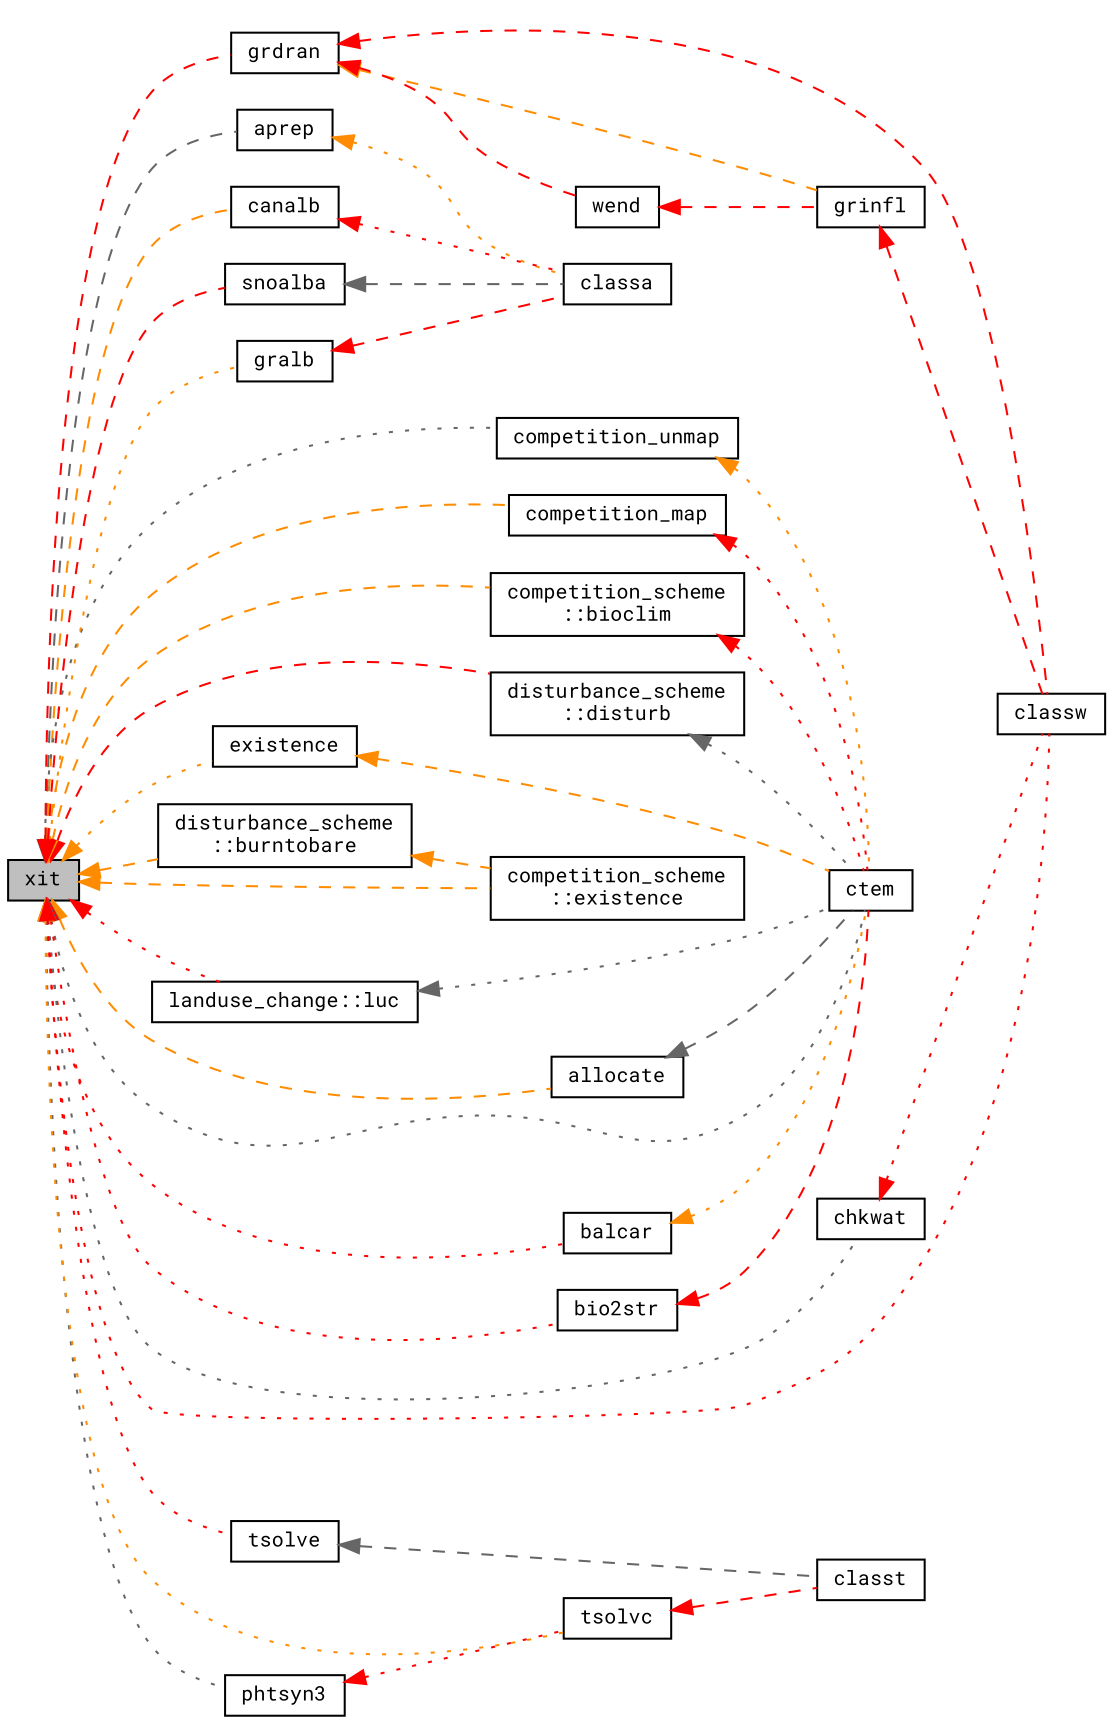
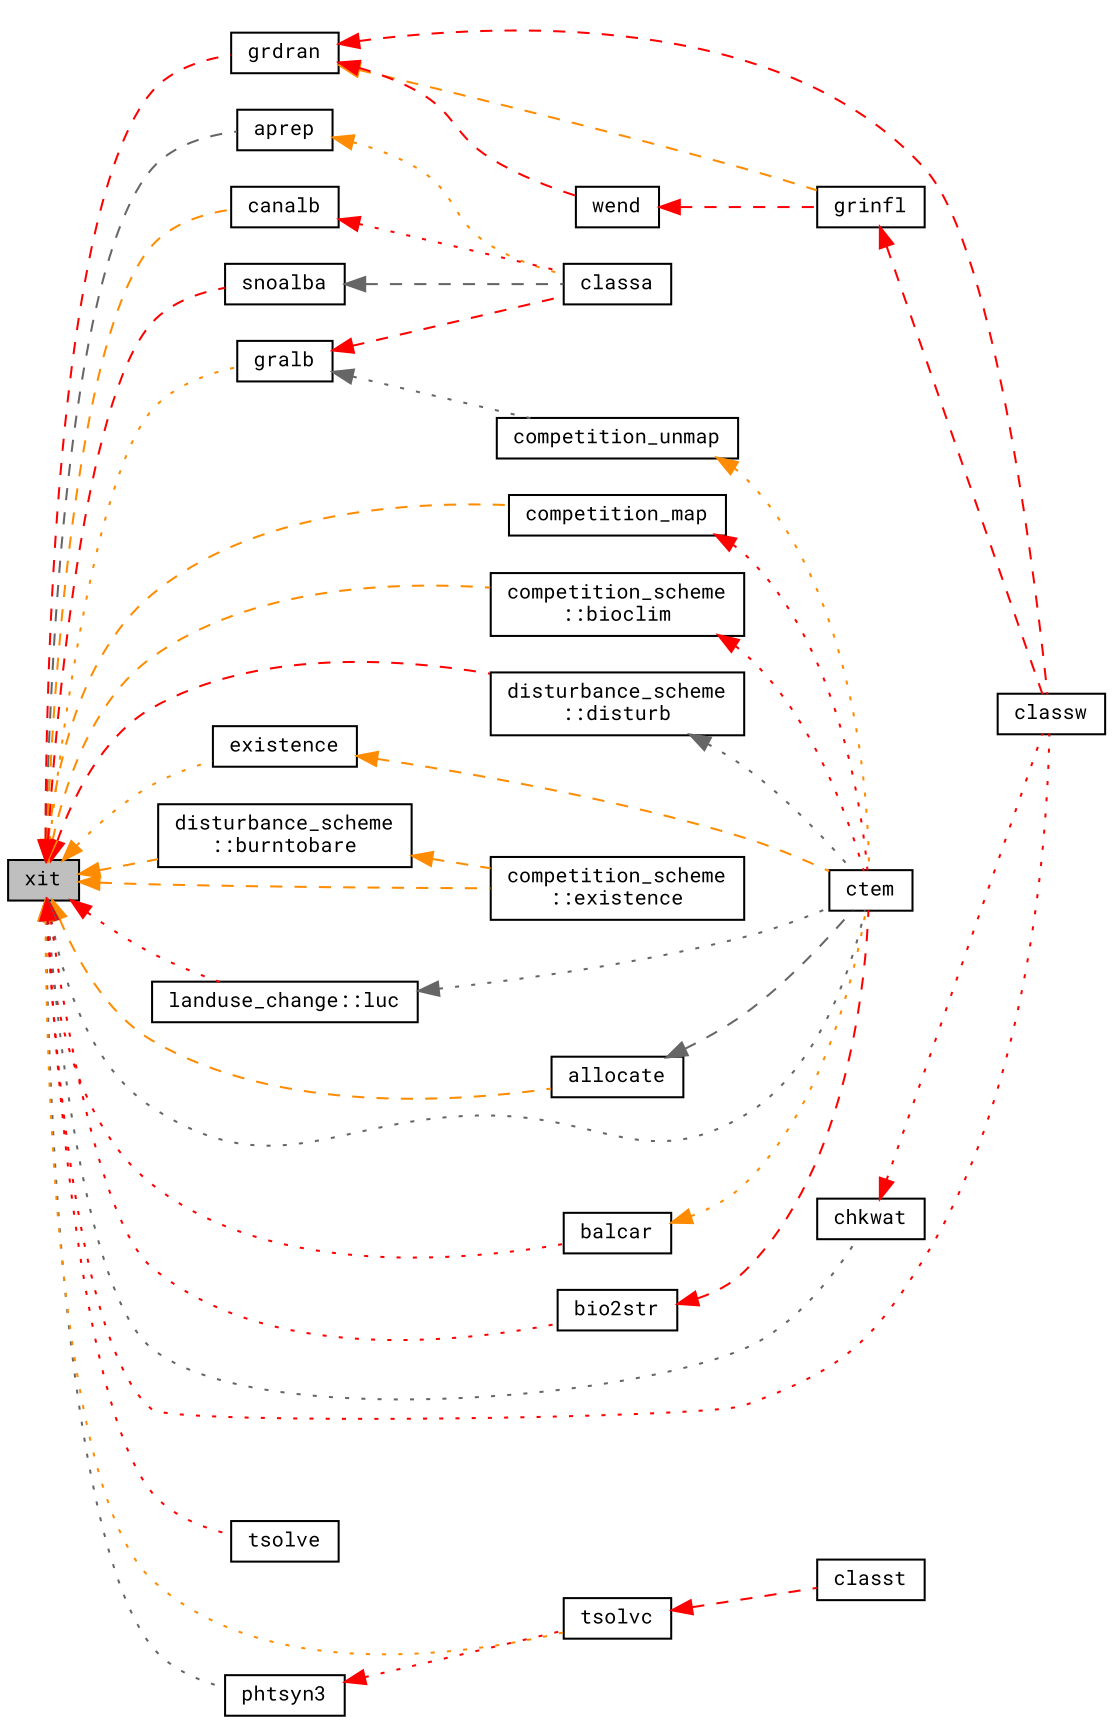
(161, 517) -> (443, 398)
(588, 1561) -> none
